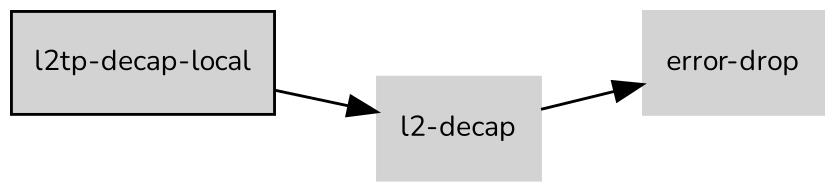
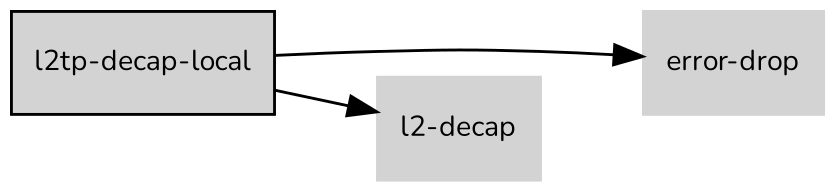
(578, 100) -> (445, 50)
